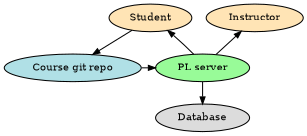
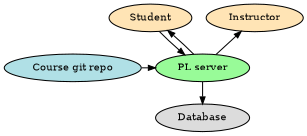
(115, 40) -> (169, 41)
